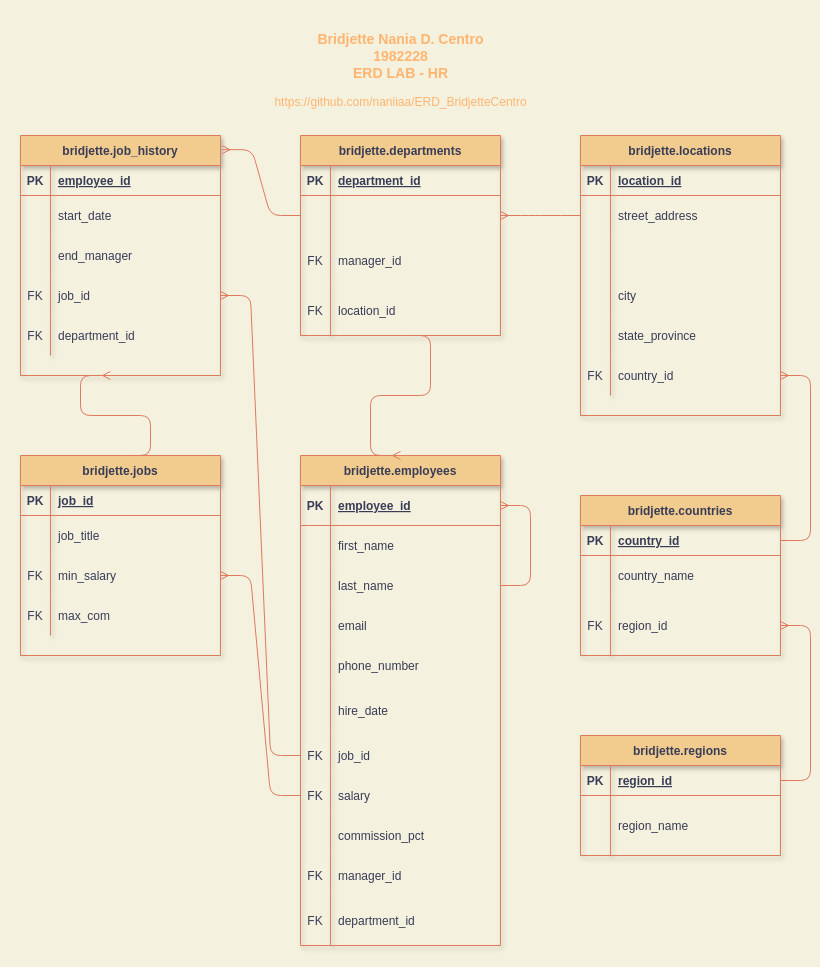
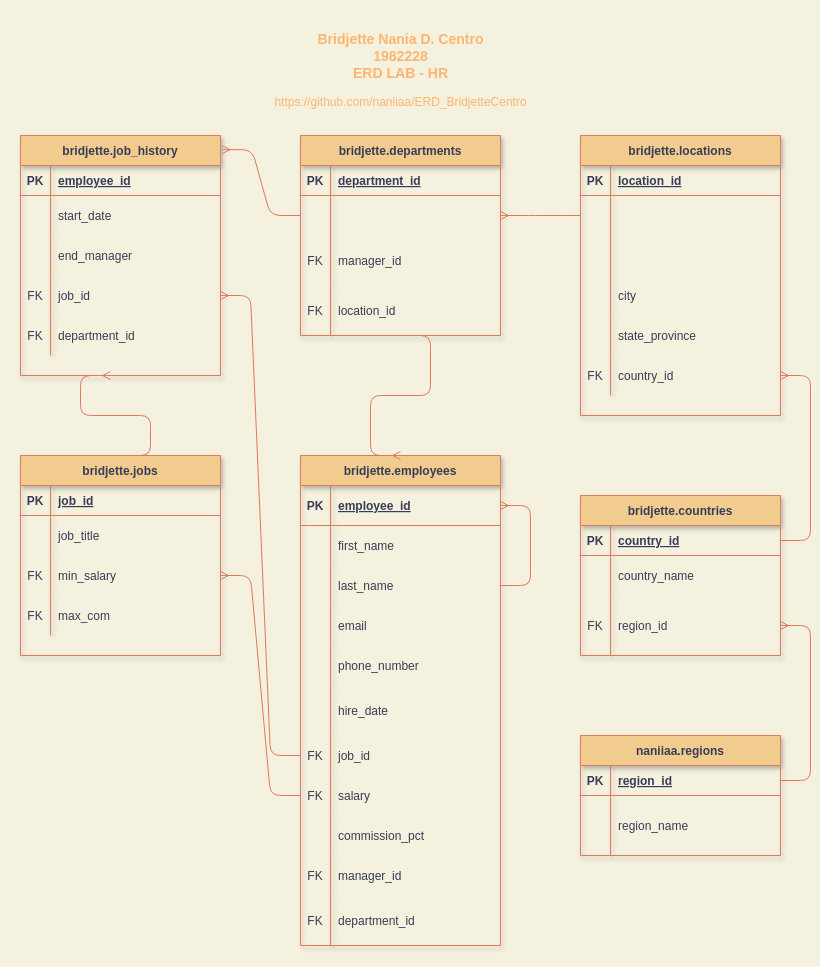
(696, 216) -> none
(680, 751) -> (680, 751)
